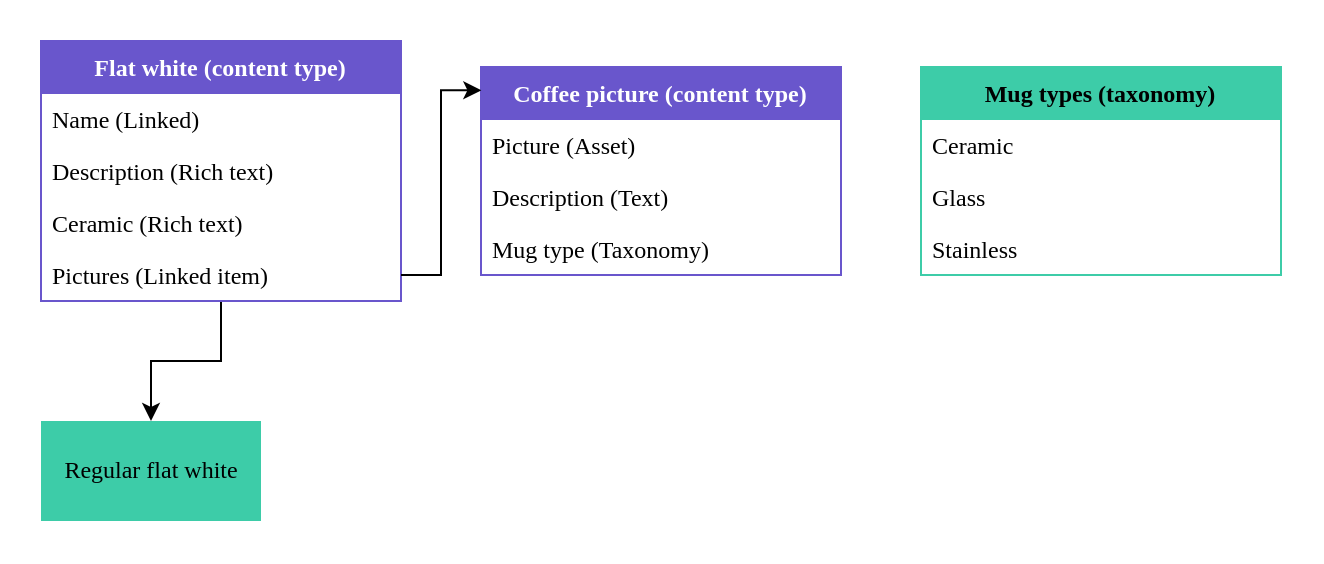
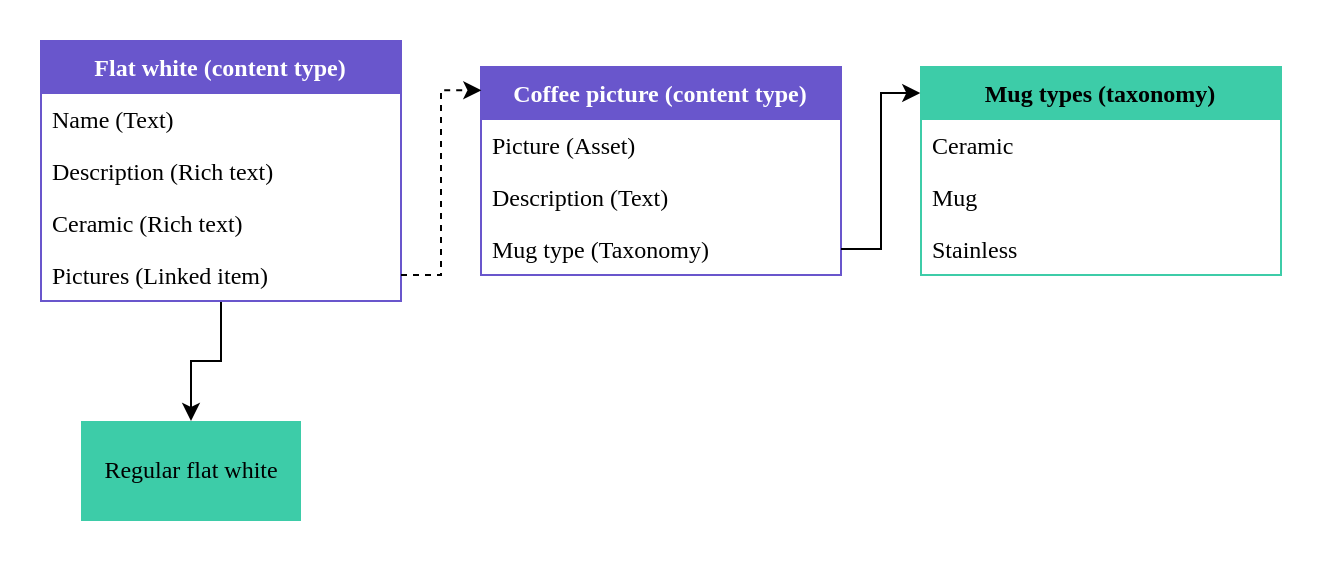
(133, 120) -> (123, 120)
none -> (881, 177)
(441, 188) -> (441, 188)
(962, 198) -> (952, 198)
(151, 471) -> (191, 471)
